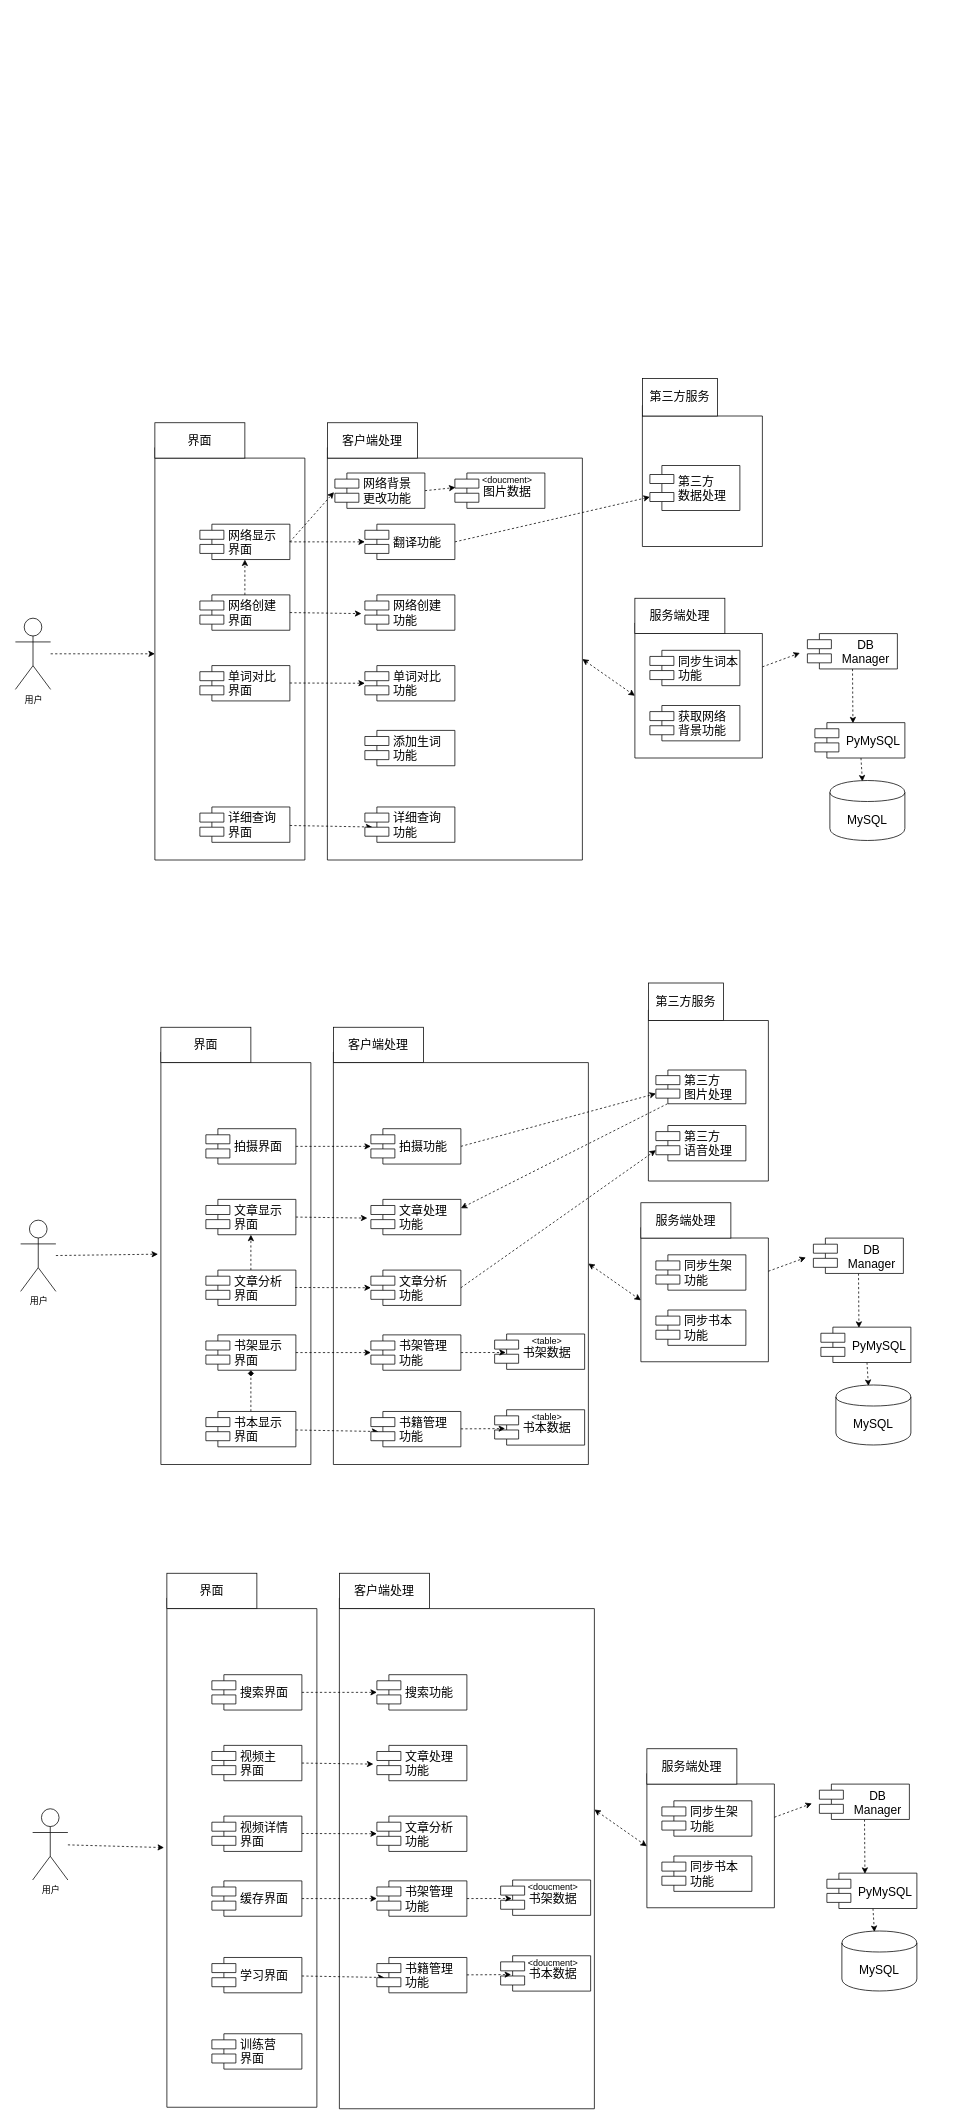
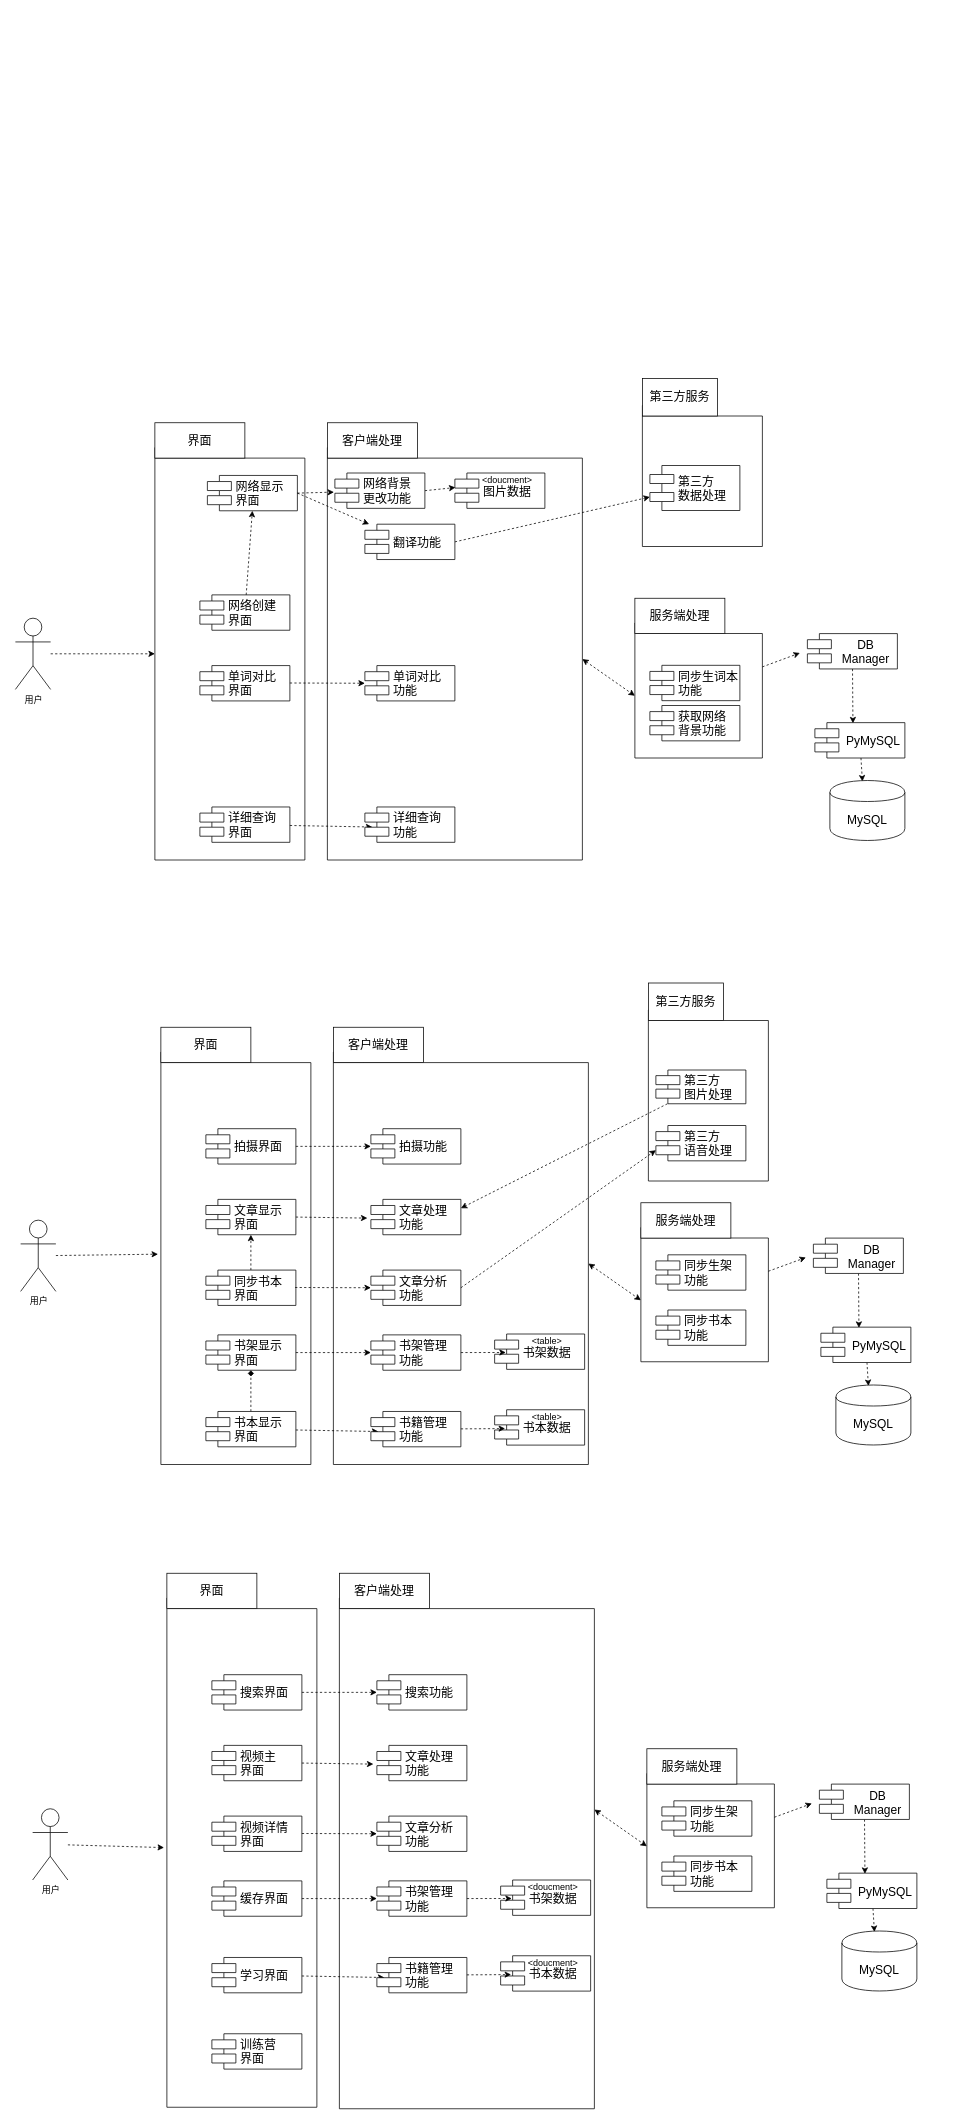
(245, 542) -> (252, 493)
(410, 612) -> none
(342, 613) -> none
(695, 668) -> (695, 683)
(410, 748) -> none
(559, 1120) -> none
(258, 1281) -> (258, 1281)
